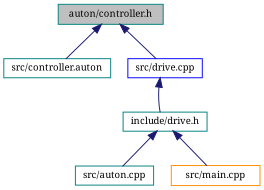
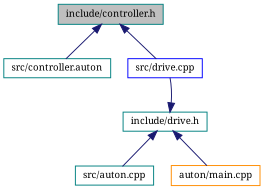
(111, 14) -> (111, 14)
(159, 100) -> (171, 90)
(216, 176) -> (216, 176)
